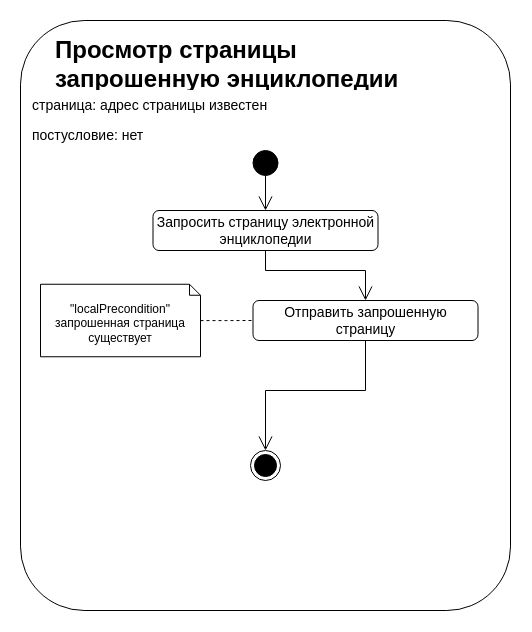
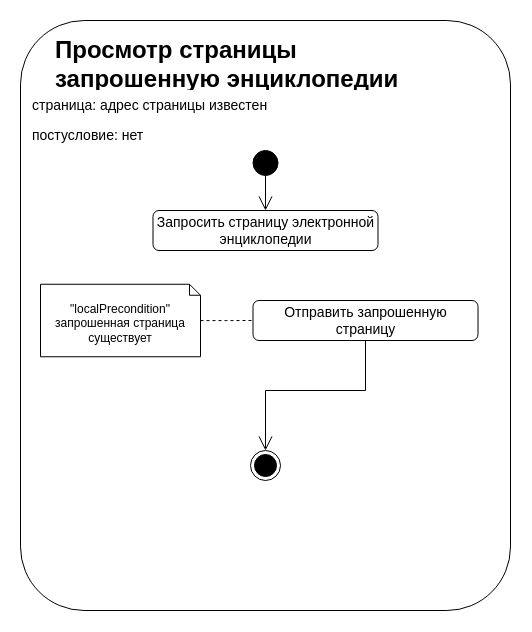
(319, 271) -> none
